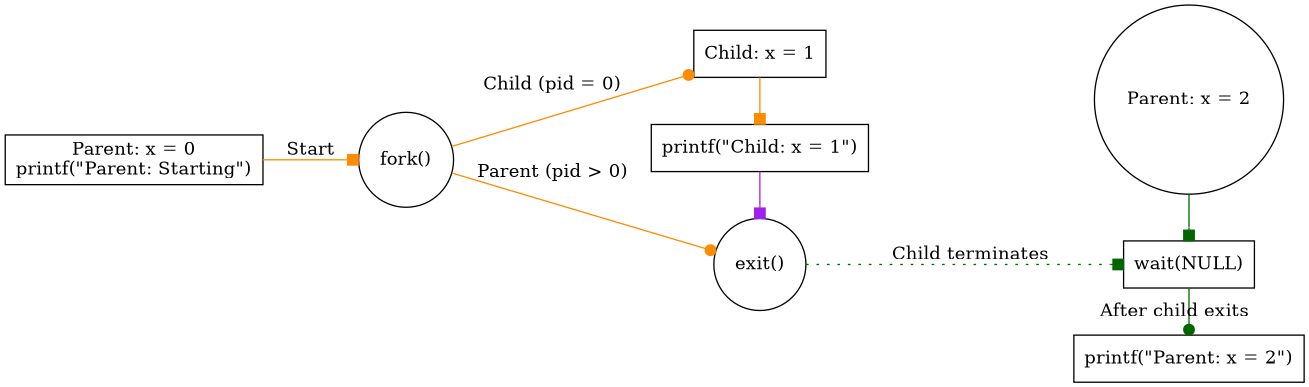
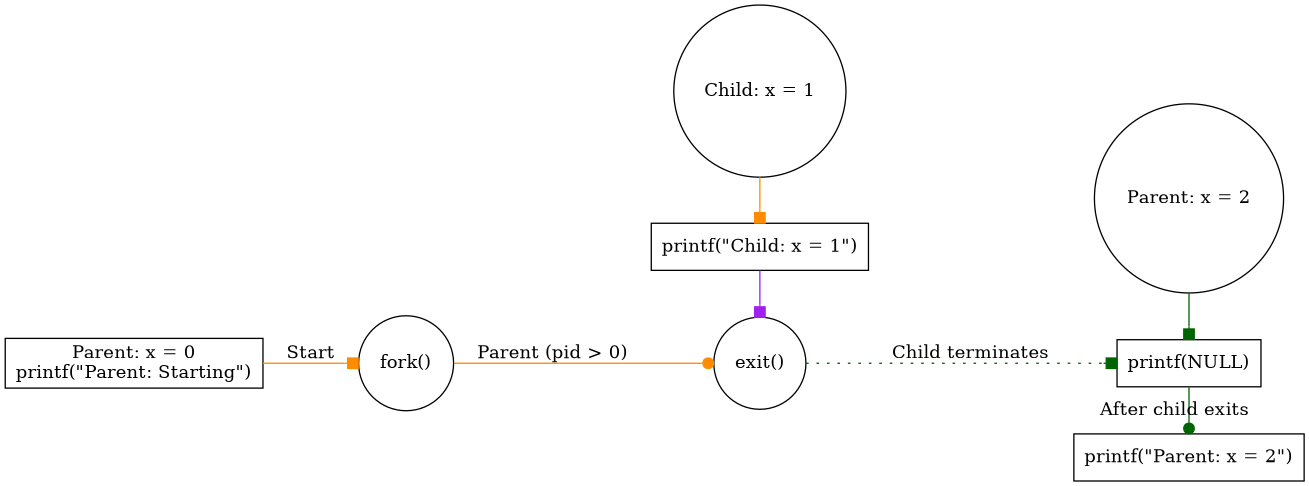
(760, 54) -> (760, 91)
(568, 111) -> none
(1189, 264) -> (1189, 363)
